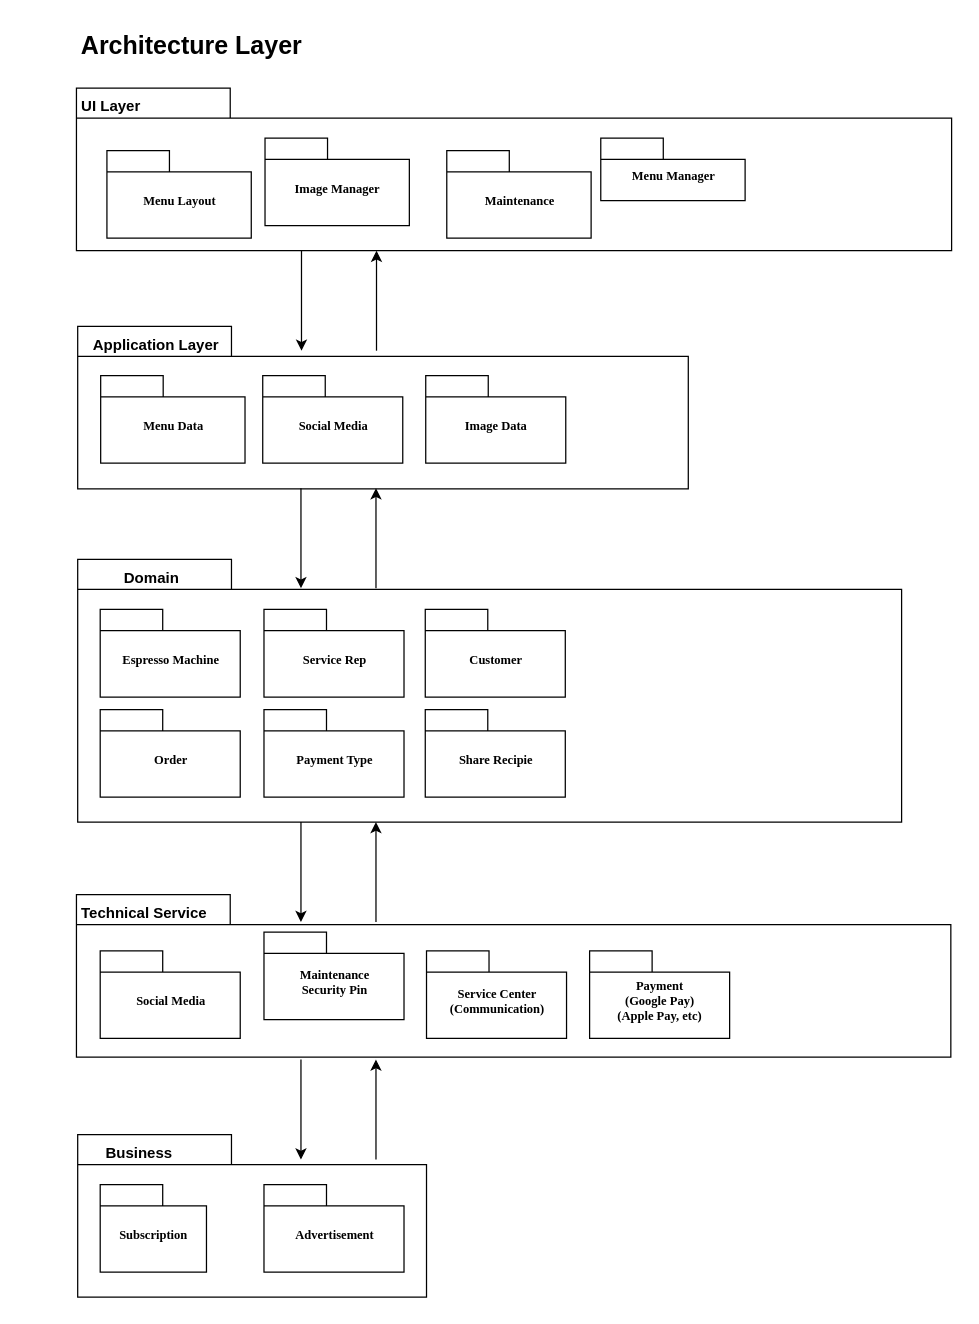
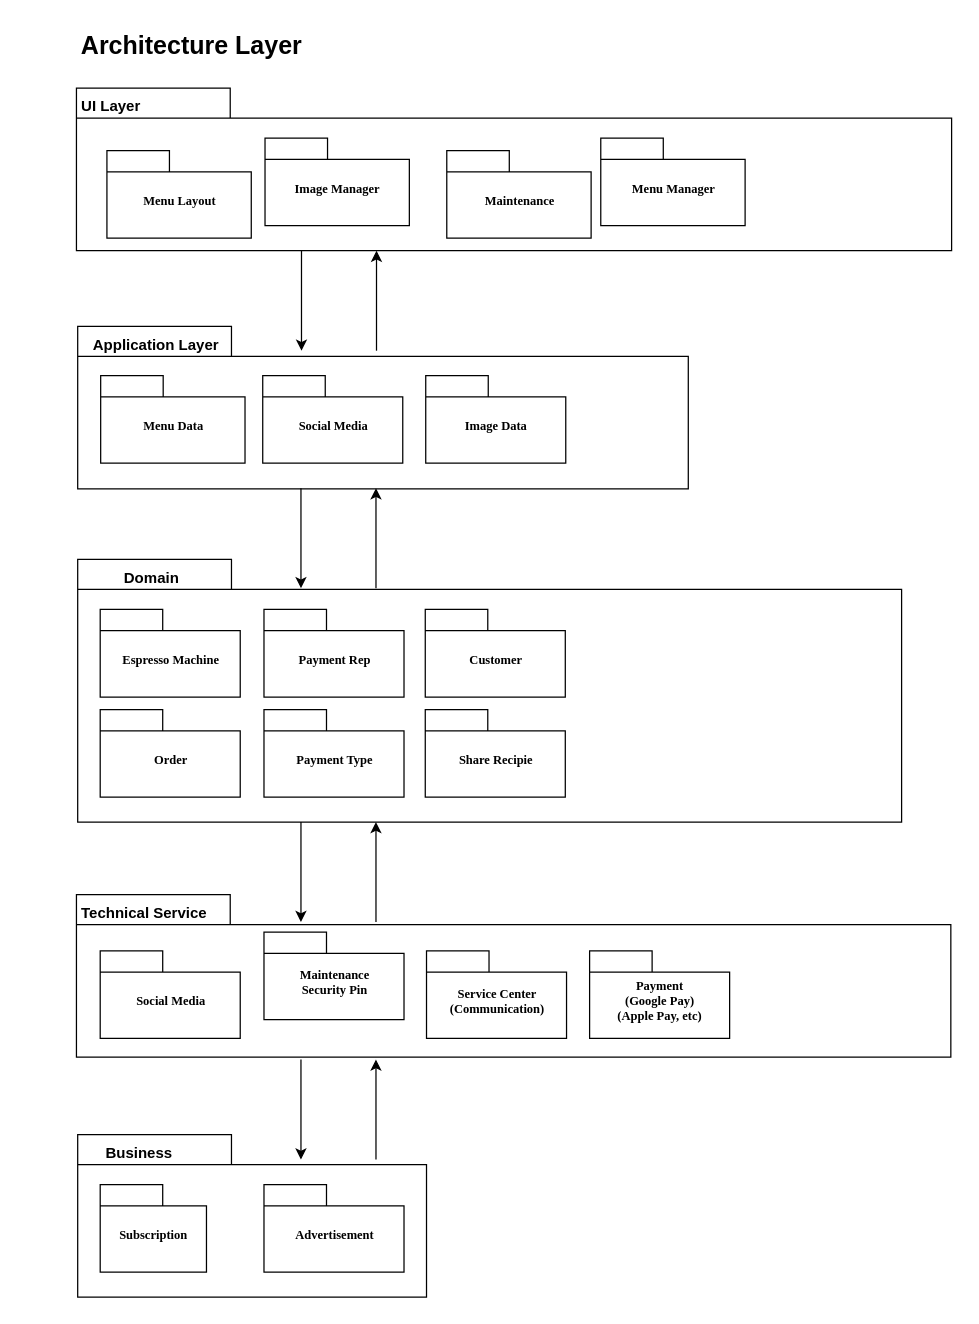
(673, 169) -> (673, 182)
(335, 659) -> (335, 659)
